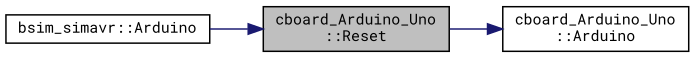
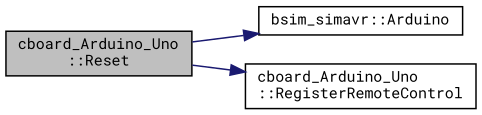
(229, 29) -> (218, 39)
(596, 29) -> (361, 86)
